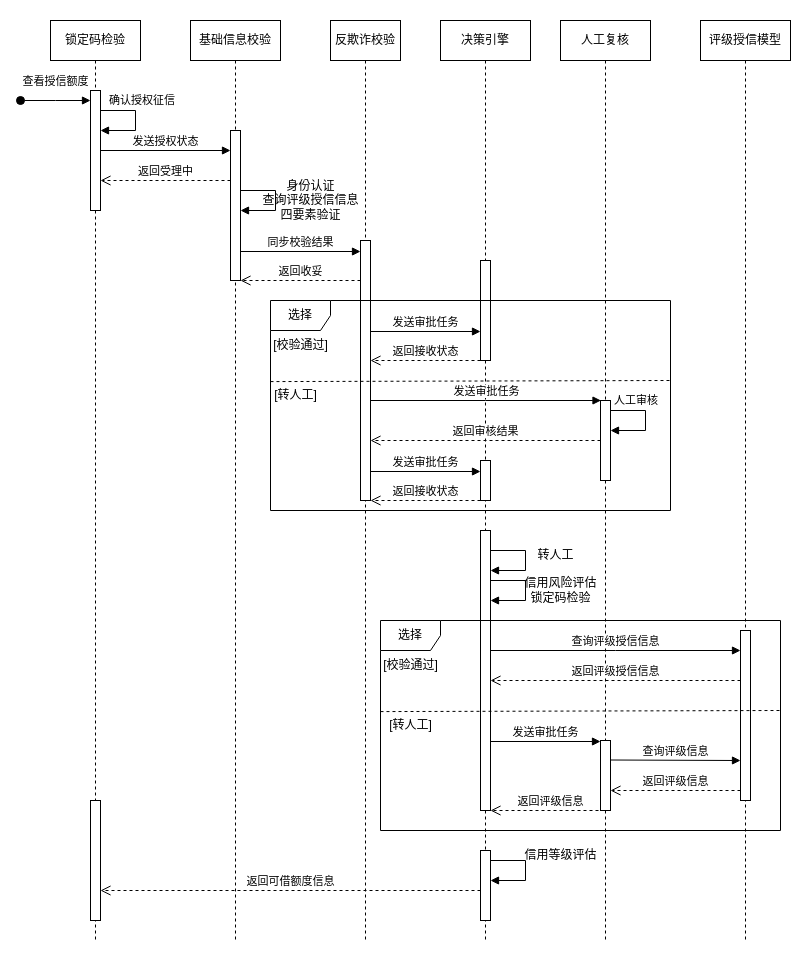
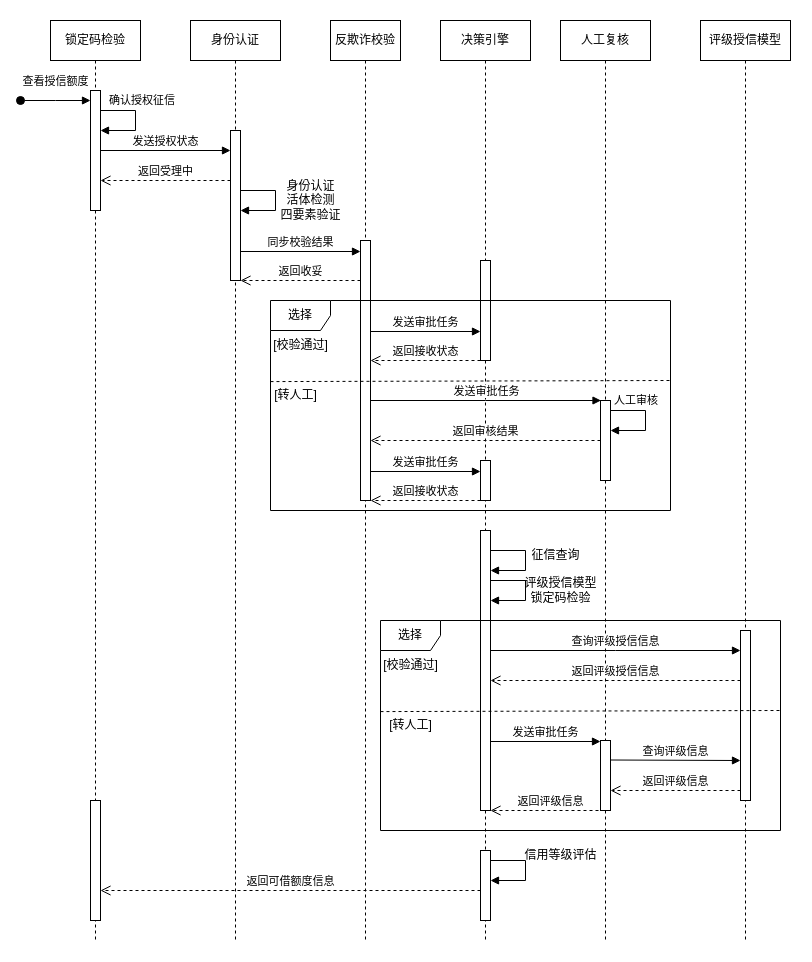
(236, 41) -> (236, 41)
(311, 201) -> (311, 201)
(556, 556) -> (556, 556)
(561, 591) -> (561, 591)
